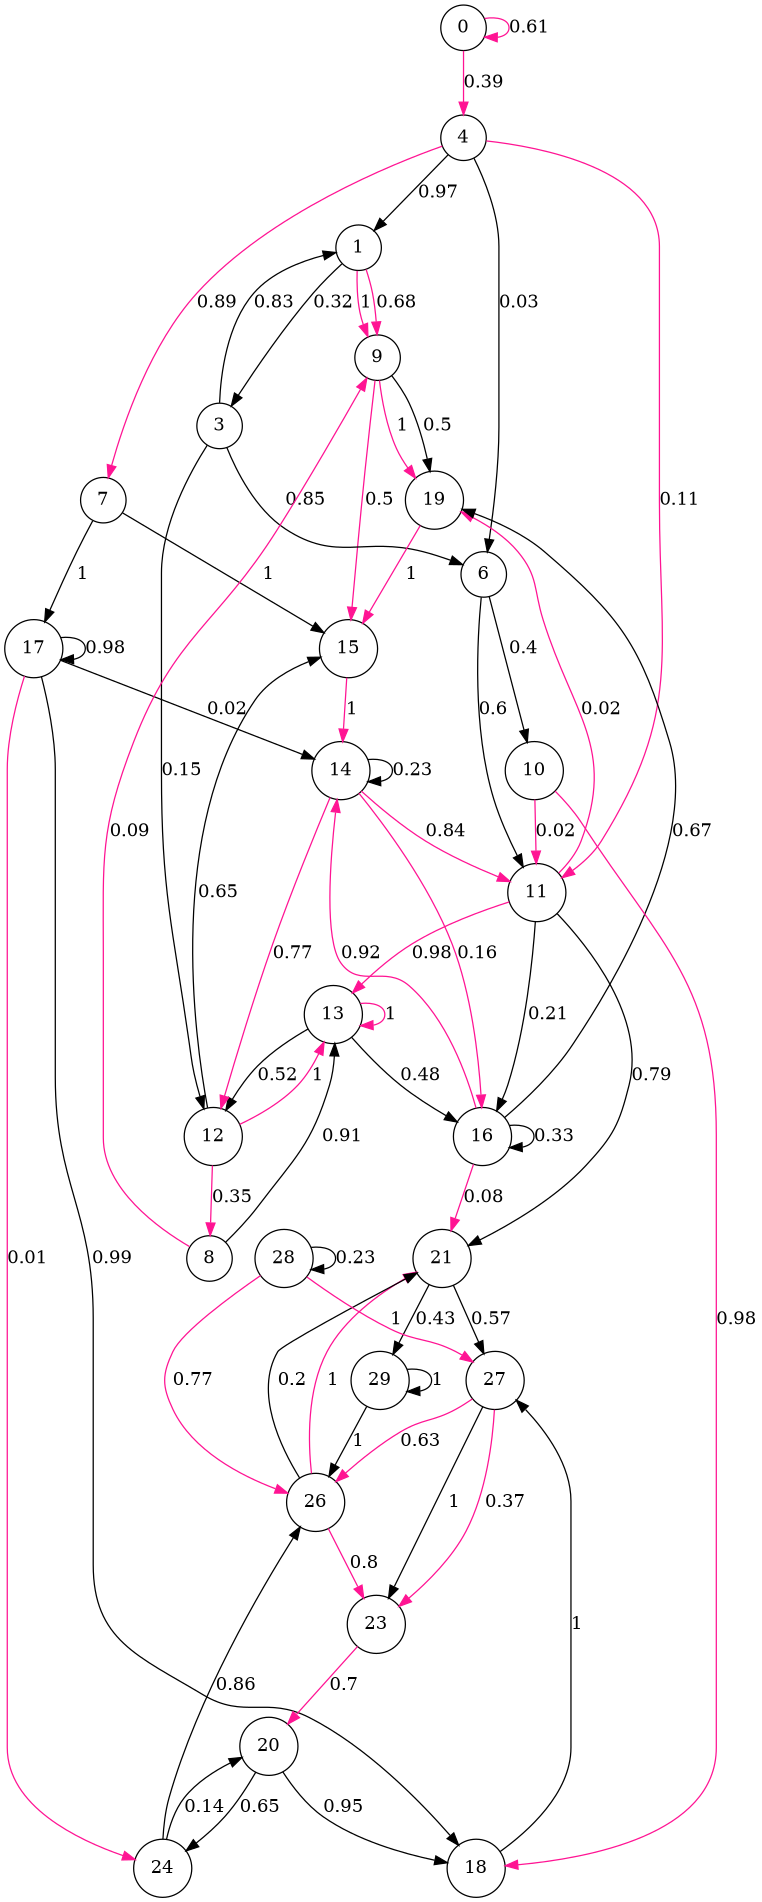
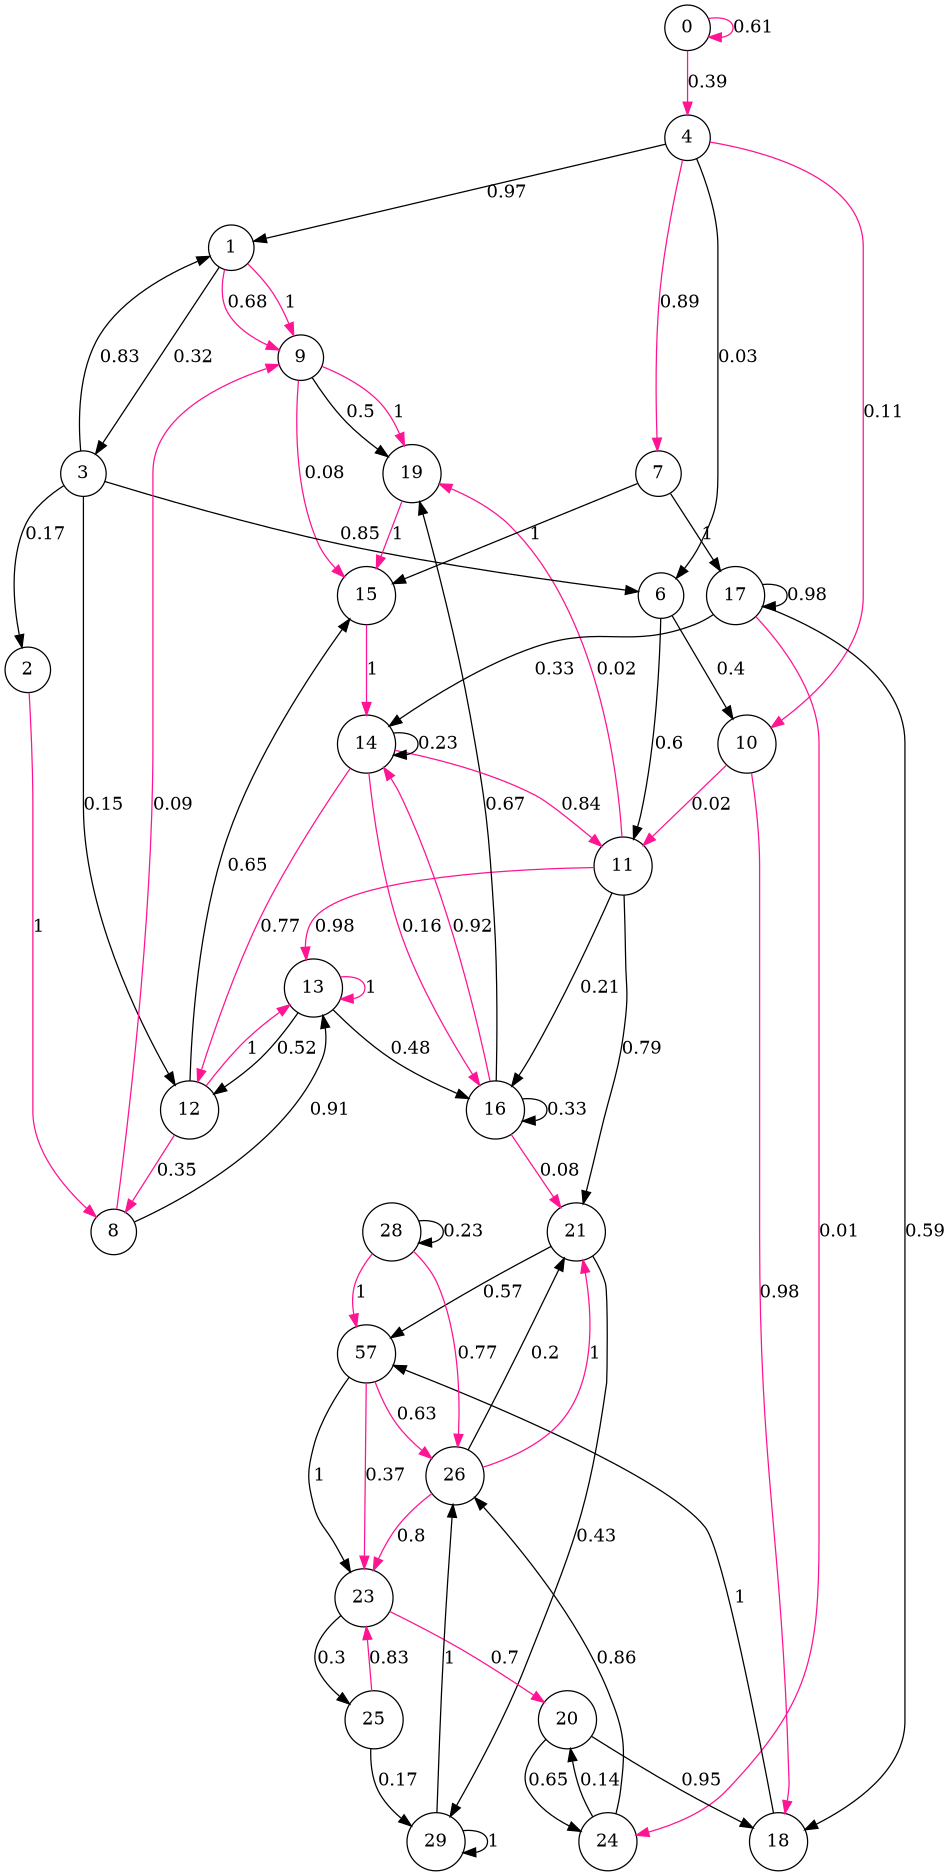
(659, 461) -> (863, 398)
(379, 500) -> (325, 474)
none -> (28, 670)
(227, 710) -> (555, 670)
(112, 1259) -> (925, 1232)
(495, 1381) -> (367, 1354)
none -> (374, 1720)
